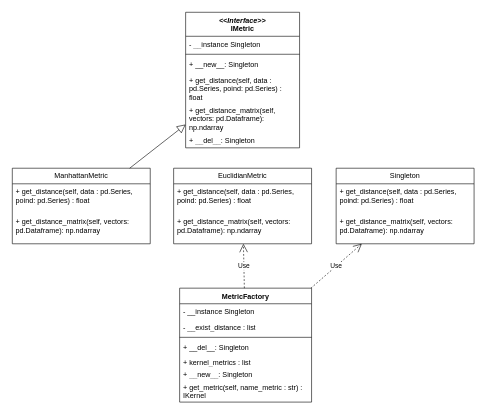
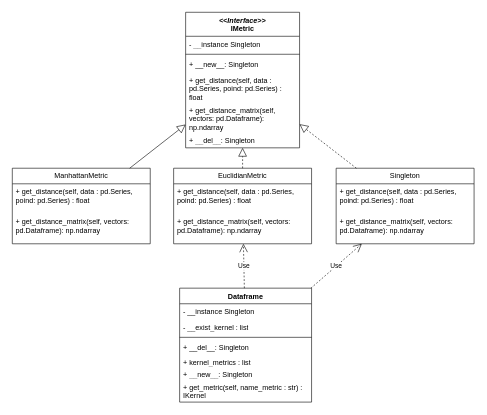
none -> (330, 148)
none -> (243, 162)
(246, 297) -> (246, 297)
(226, 328) -> (222, 328)
